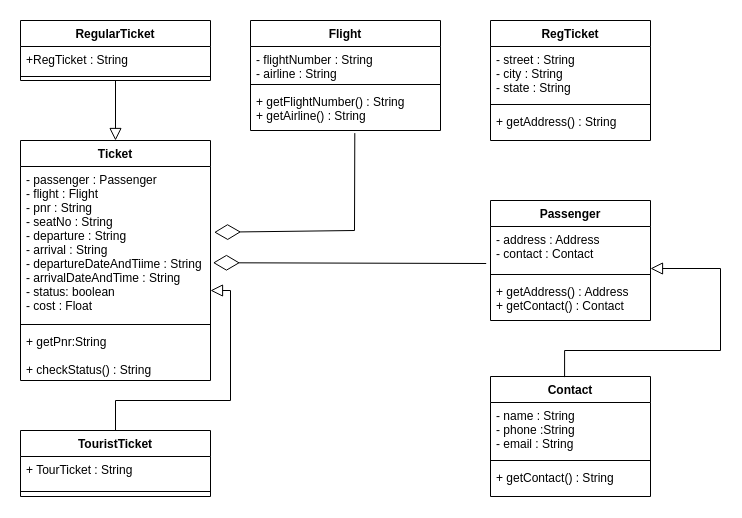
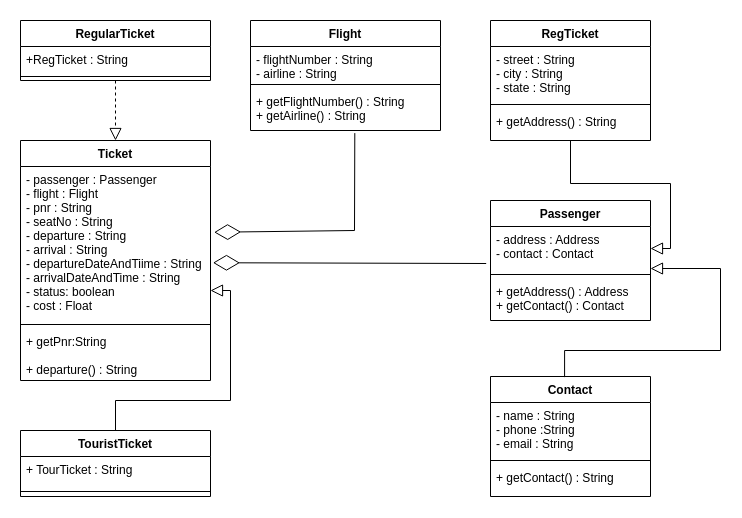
(116, 105) -> (116, 105)
none -> (636, 184)
(72, 342) -> (72, 342)
